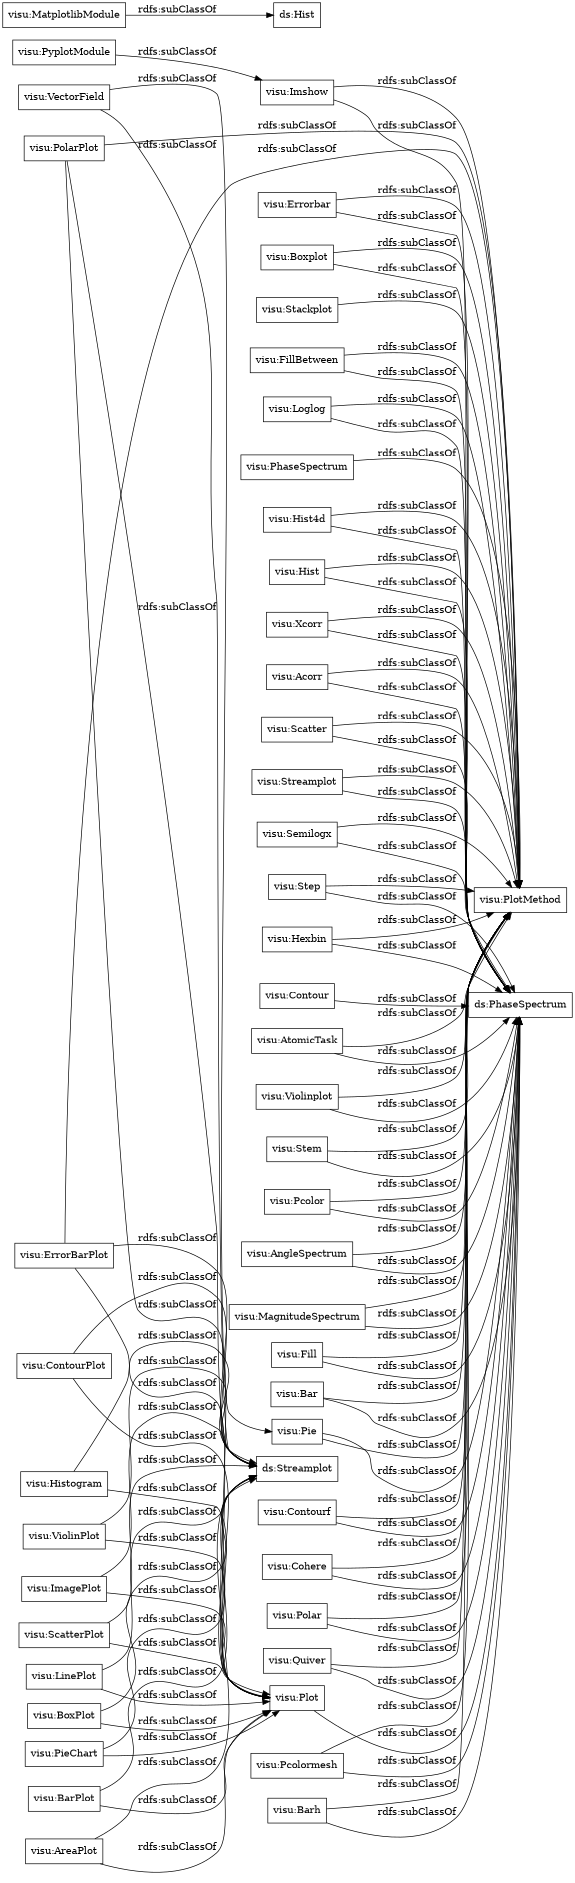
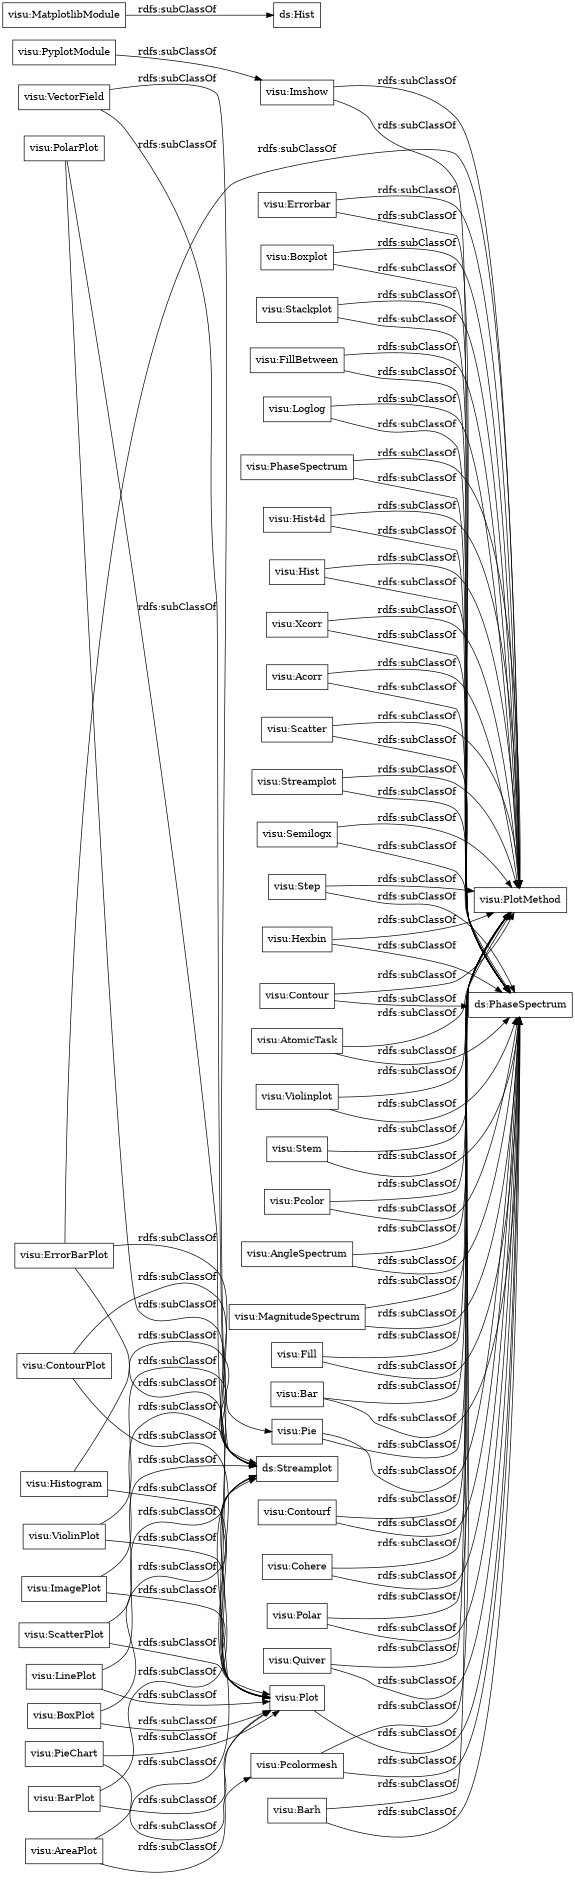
(469, 171) -> (437, 985)
none -> (467, 607)
none -> (466, 695)
(193, 1634) -> (167, 1840)
